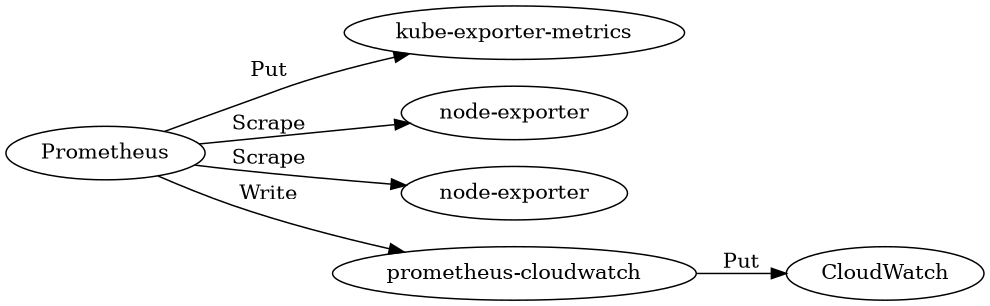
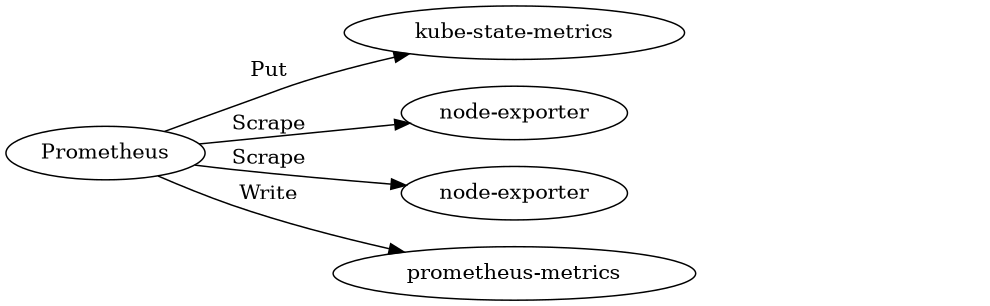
(514, 33) -> (514, 33)
(514, 273) -> (514, 273)
(885, 273) -> none
